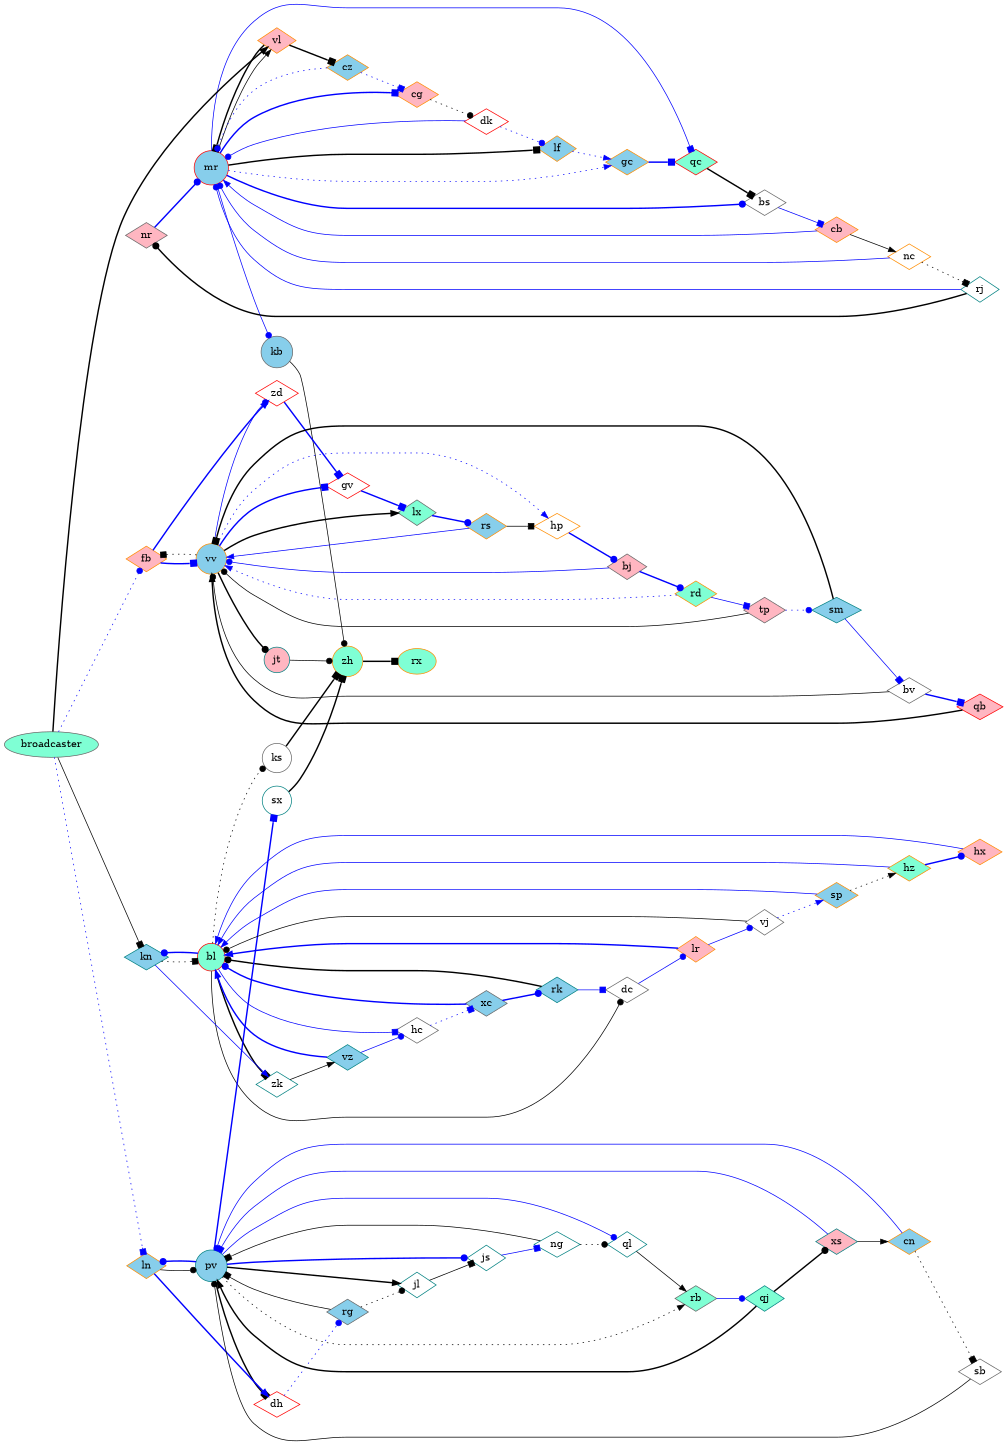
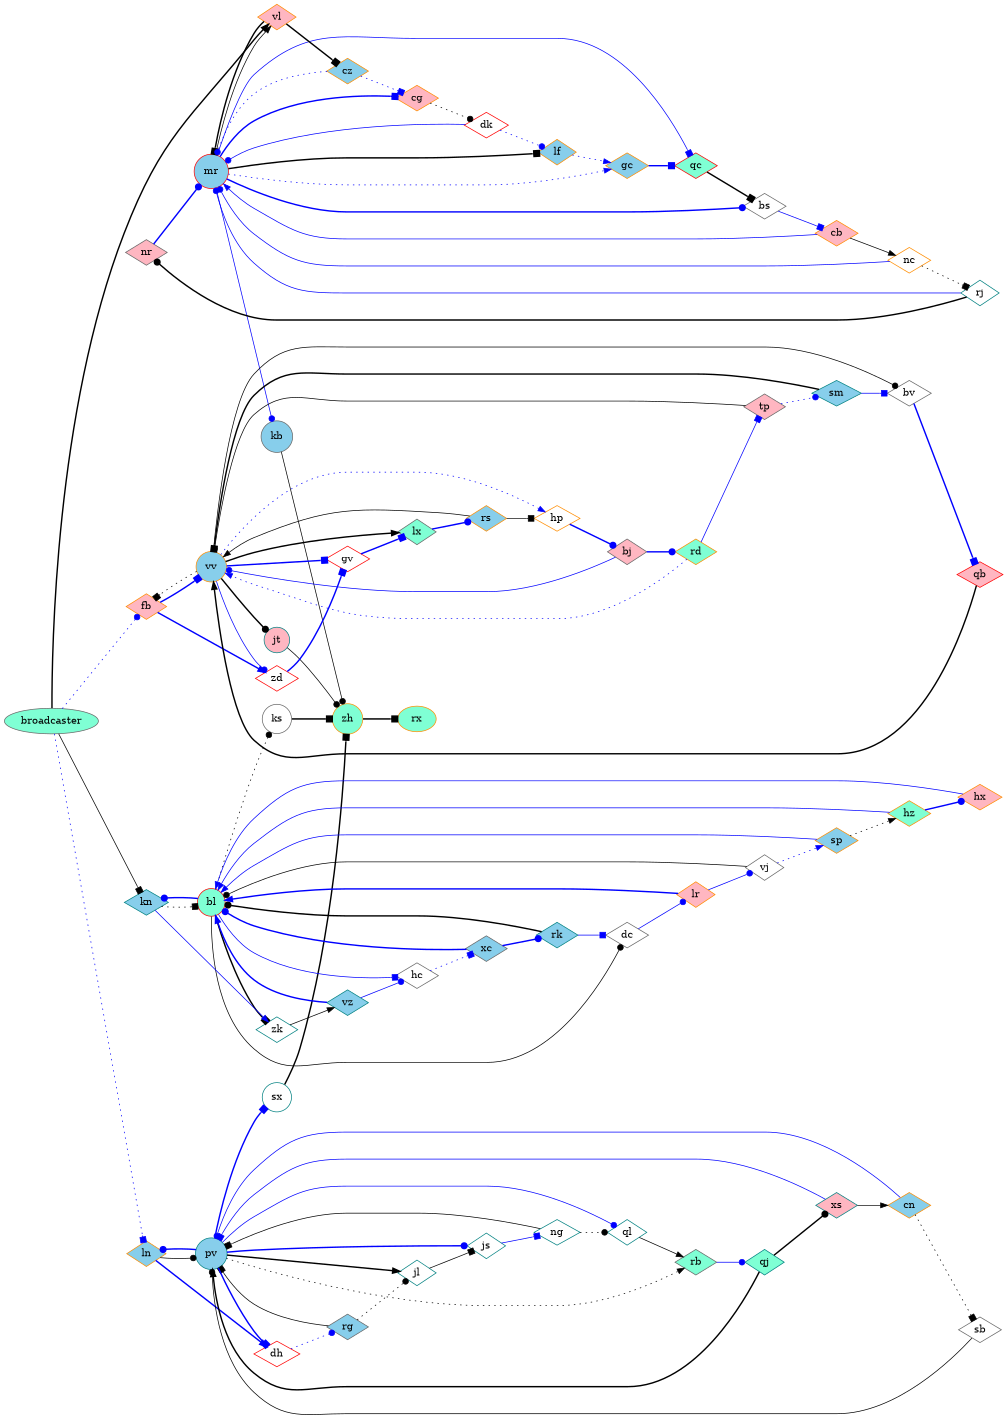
(351, 542) -> (345, 511)
(514, 696) -> (481, 347)
(233, 1339) -> (238, 1306)
